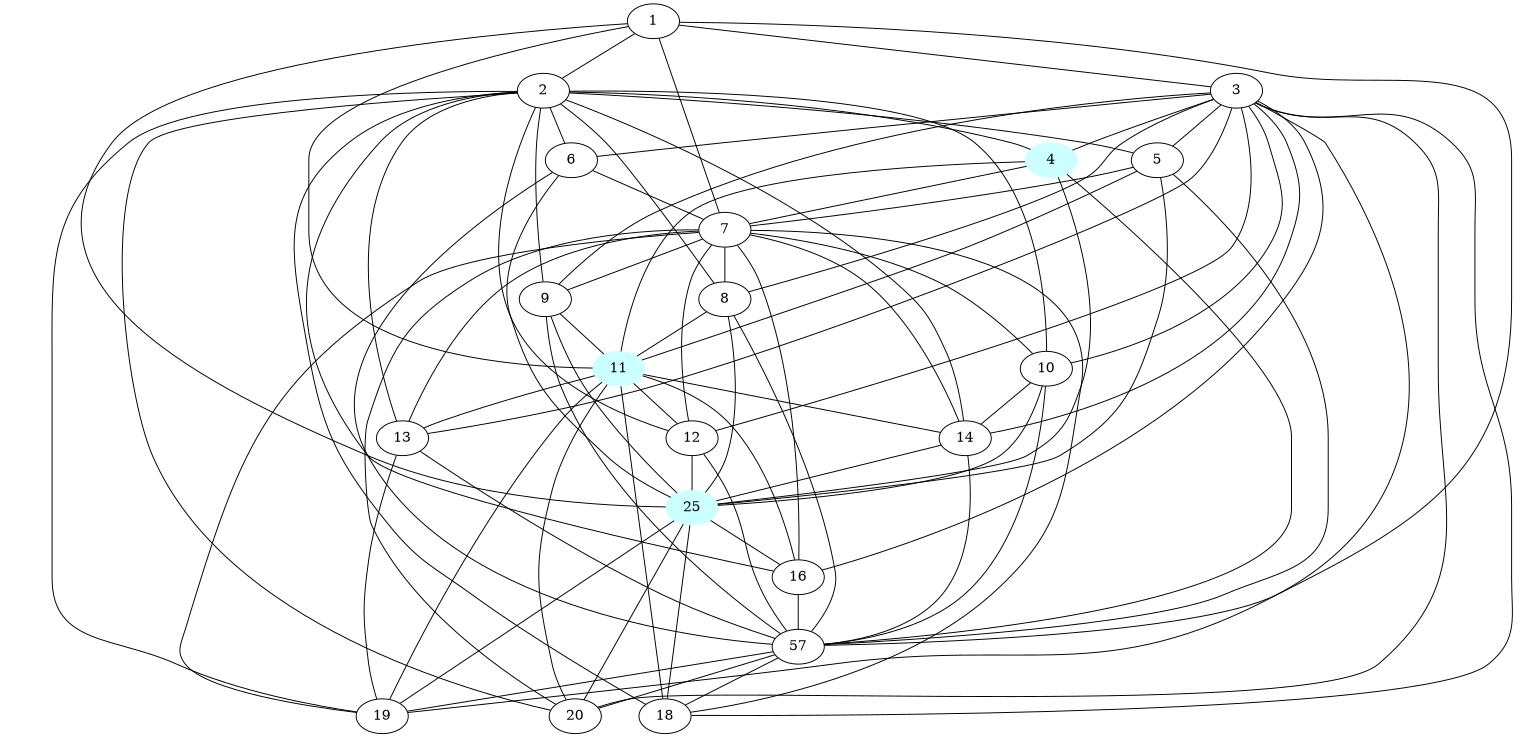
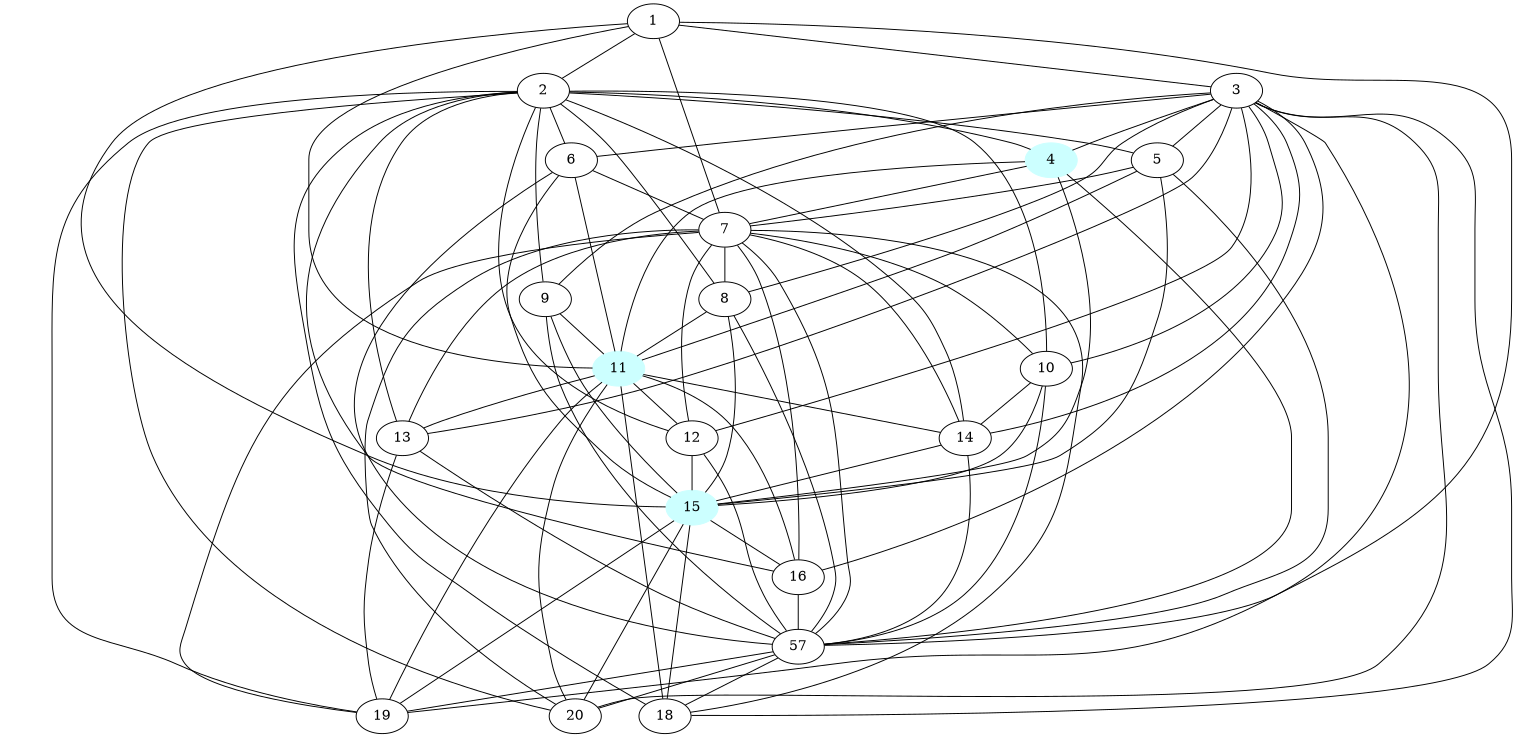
none -> (595, 265)
(635, 265) -> (835, 432)
(692, 508) -> (692, 508)
